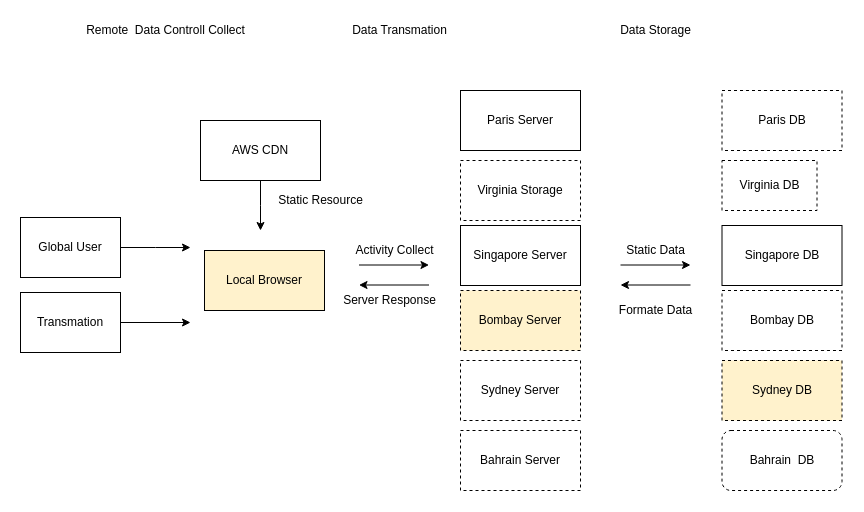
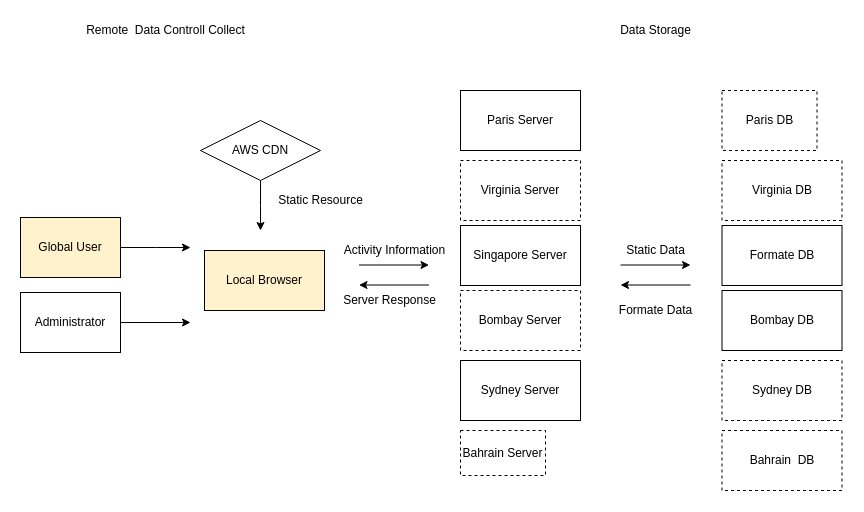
(399, 31) -> none
(782, 121) -> (770, 121)
(261, 151) -> (261, 151)
(770, 186) -> (782, 191)
(521, 191) -> (521, 191)
(71, 248) -> (71, 248)
(395, 251) -> (395, 251)
(783, 256) -> (783, 256)
(521, 321) -> (521, 321)
(782, 321) -> (782, 321)
(71, 323) -> (71, 323)
(521, 391) -> (521, 391)
(782, 391) -> (782, 391)
(521, 461) -> (503, 453)
(782, 461) -> (782, 461)
